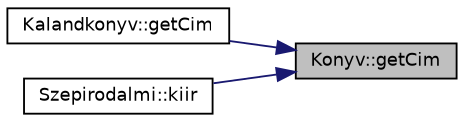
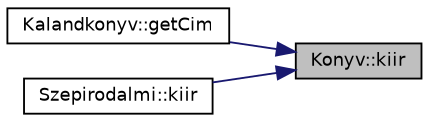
(376, 61) -> (359, 61)
